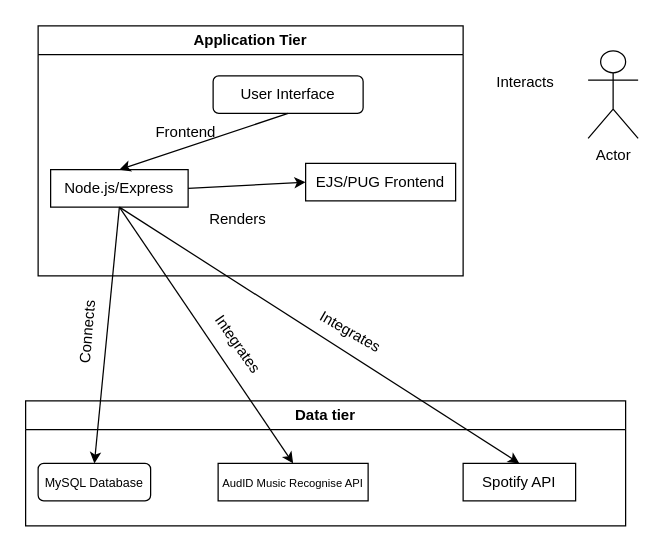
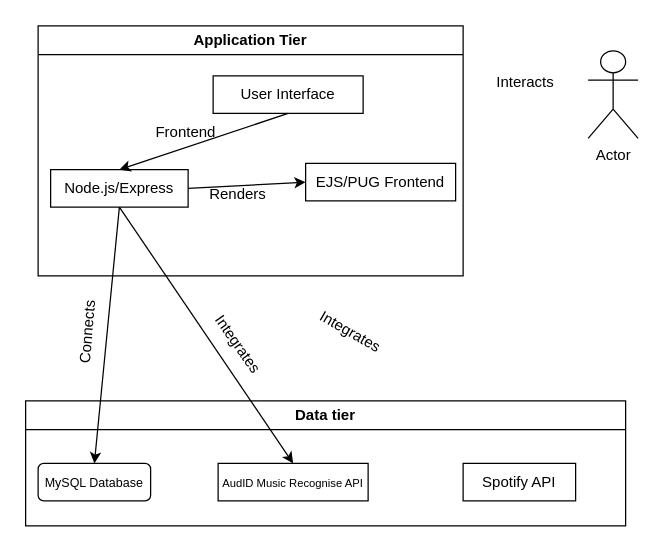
(288, 94) -> (288, 94)
(238, 219) -> (238, 194)
(371, 368) -> none
